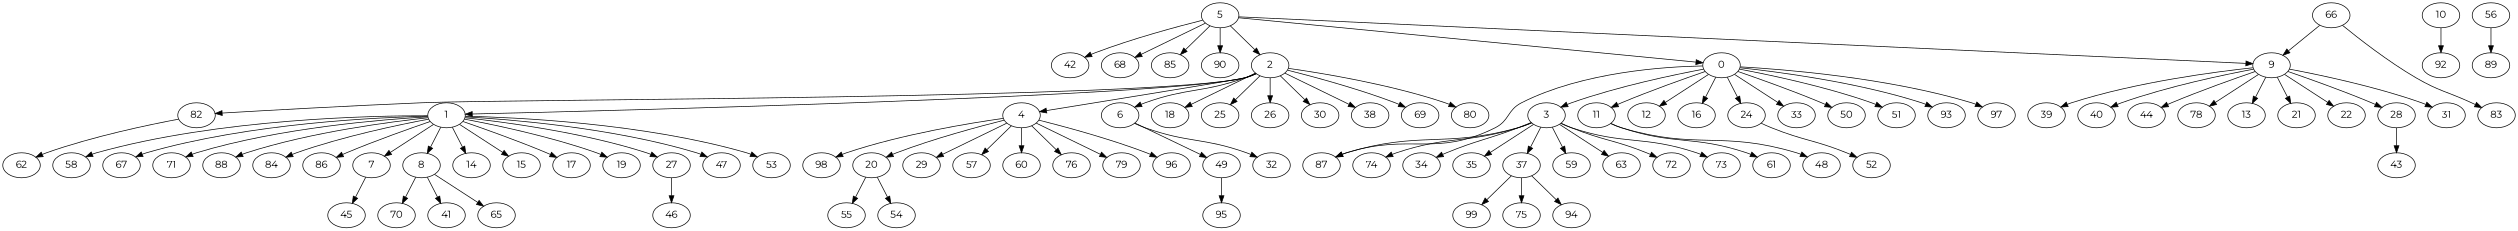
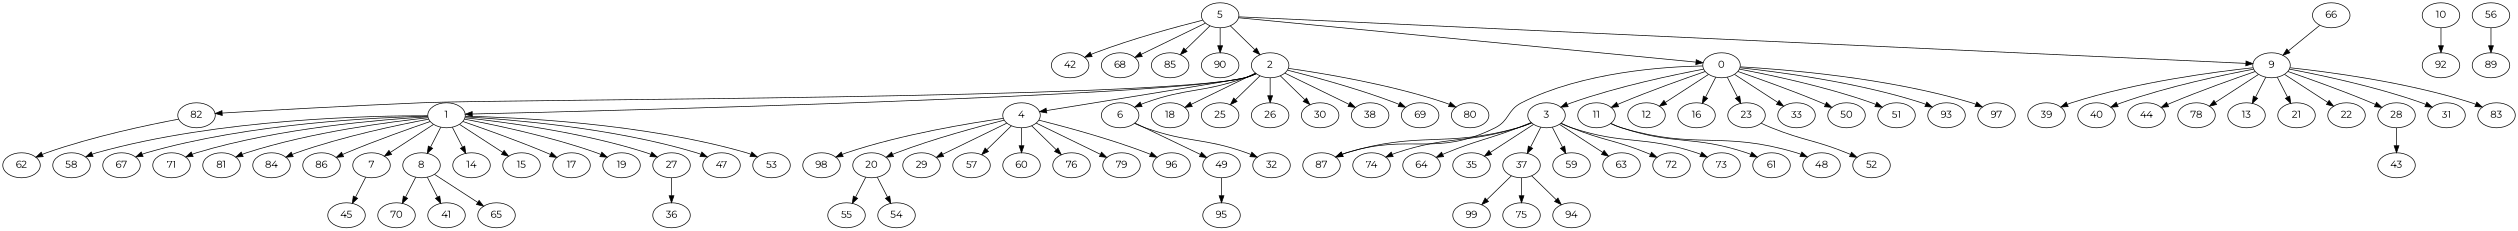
(2405, 71) -> (2384, 81)
(1747, 115) -> (1747, 115)
(222, 165) -> (222, 165)
(1422, 165) -> (1422, 165)
(672, 215) -> (672, 215)
